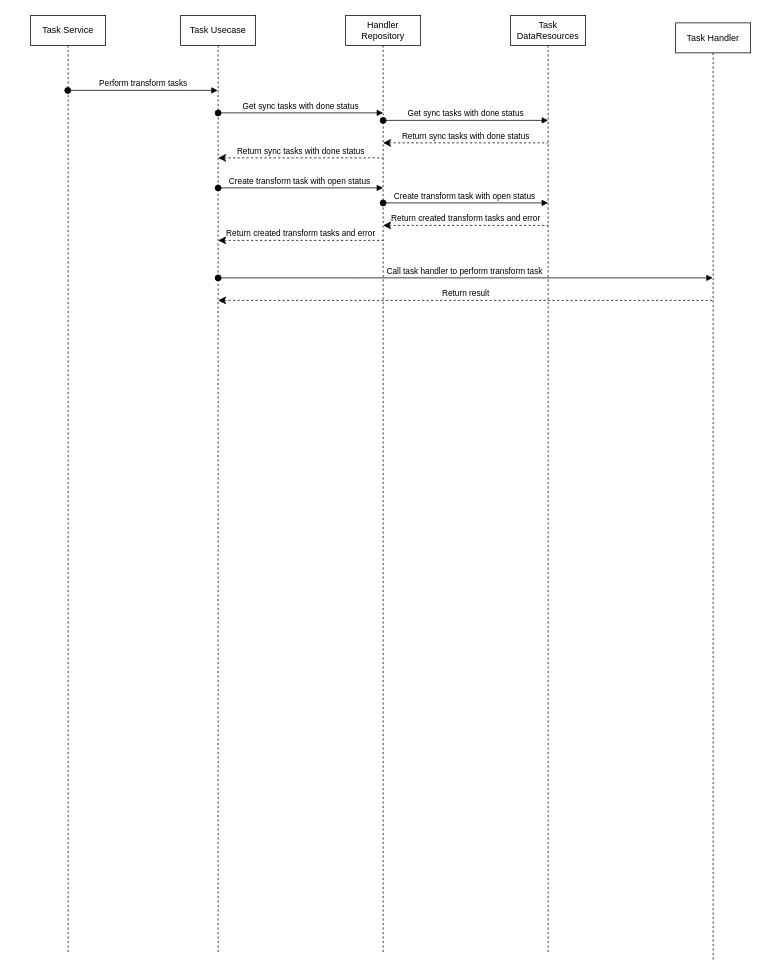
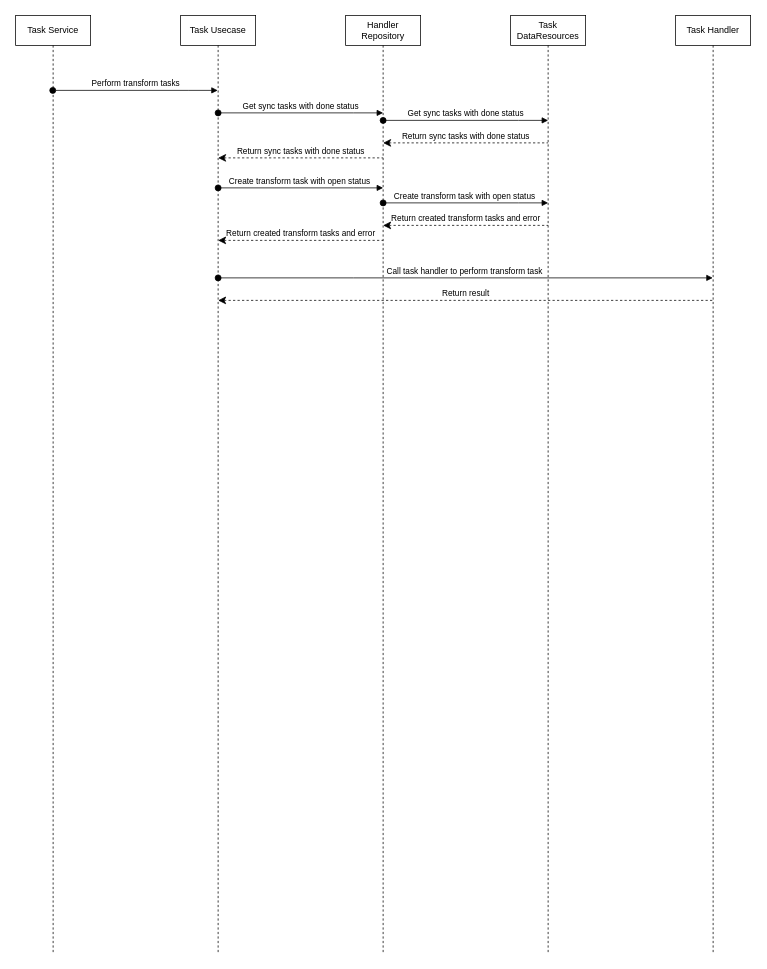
(68, 484) -> (53, 484)
(713, 492) -> (713, 484)
